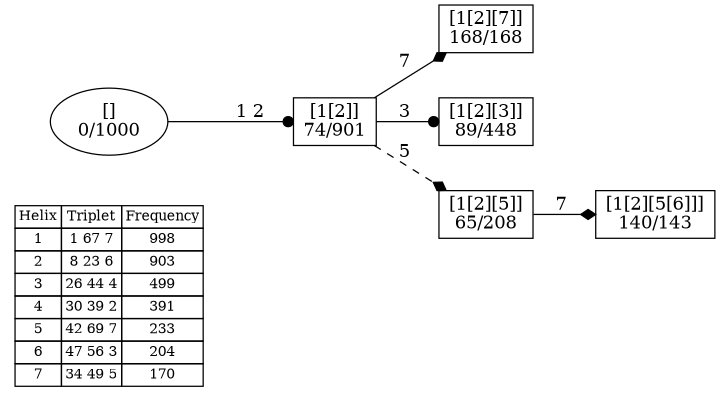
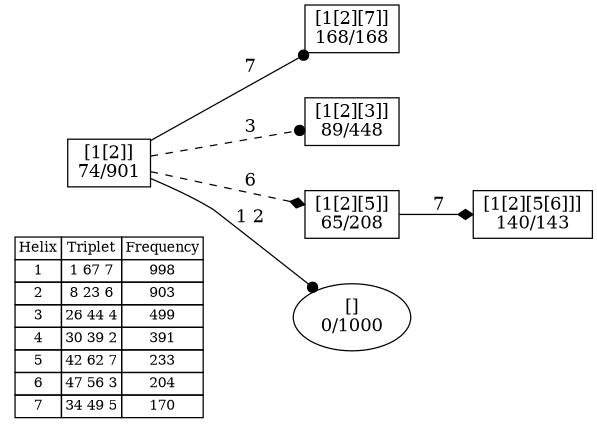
(404, 79) -> (225, 99)
(225, 122) -> (233, 225)
(402, 122) -> (222, 144)
(408, 152) -> (253, 181)
(92, 329) -> (92, 361)
